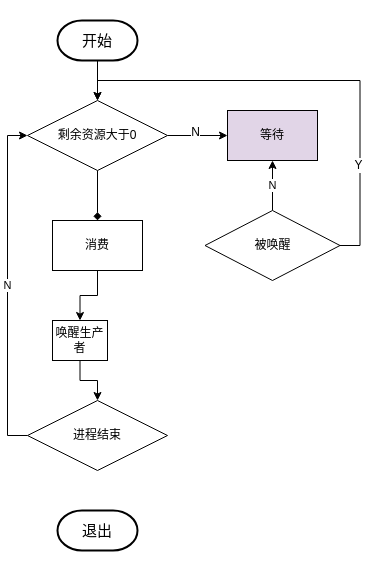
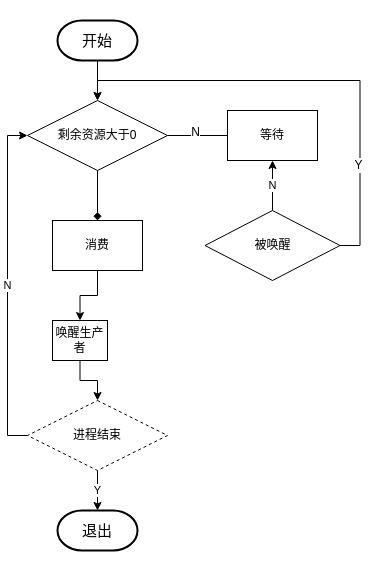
(219, 136) -> (222, 136)
(273, 136) -> (273, 136)
(98, 436) -> (98, 436)
none -> (98, 487)
